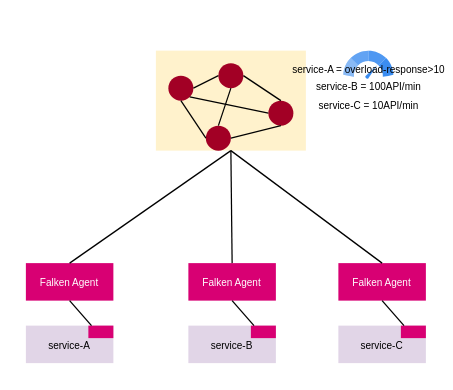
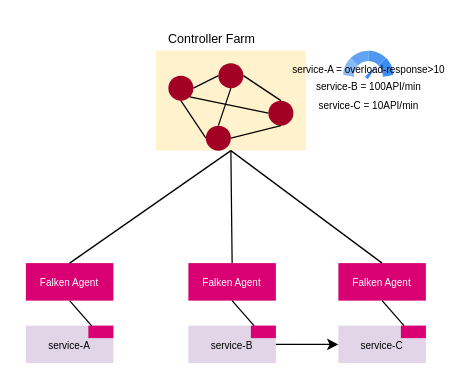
none -> (212, 38)
none -> (303, 344)
